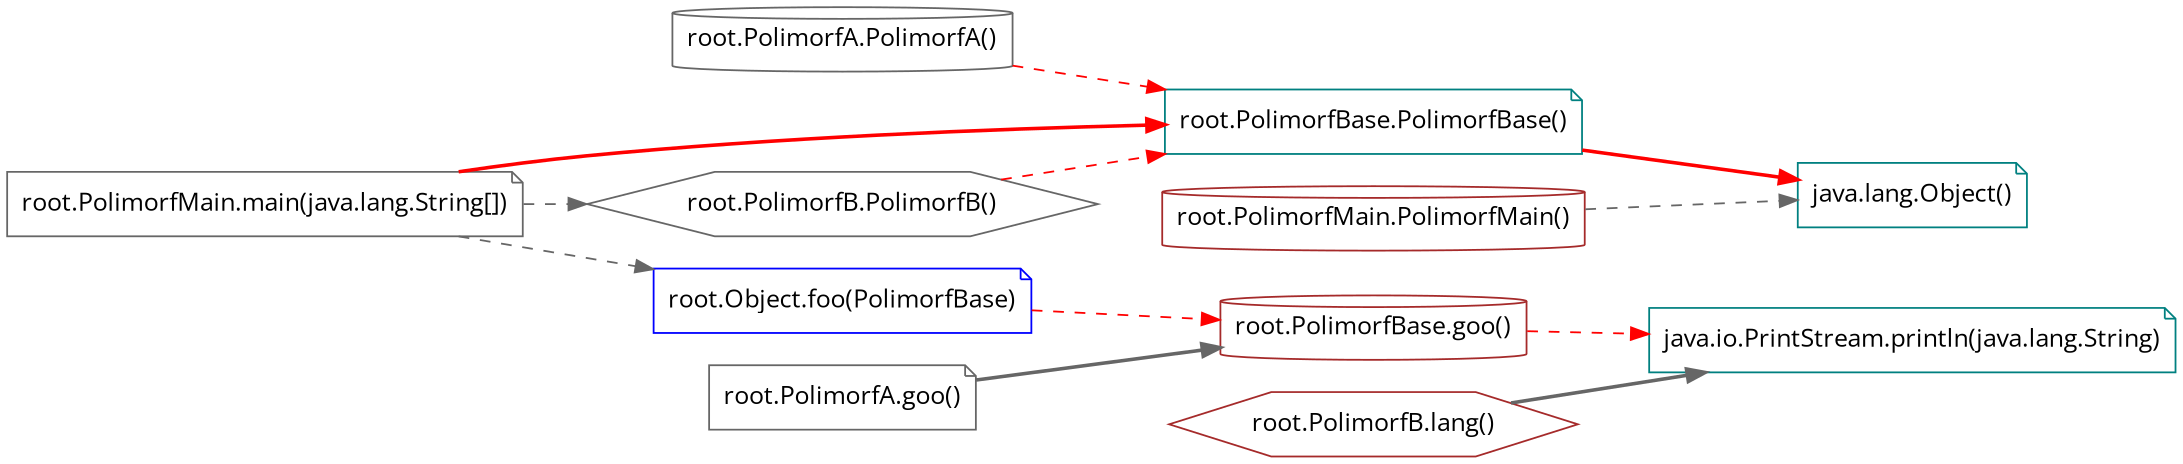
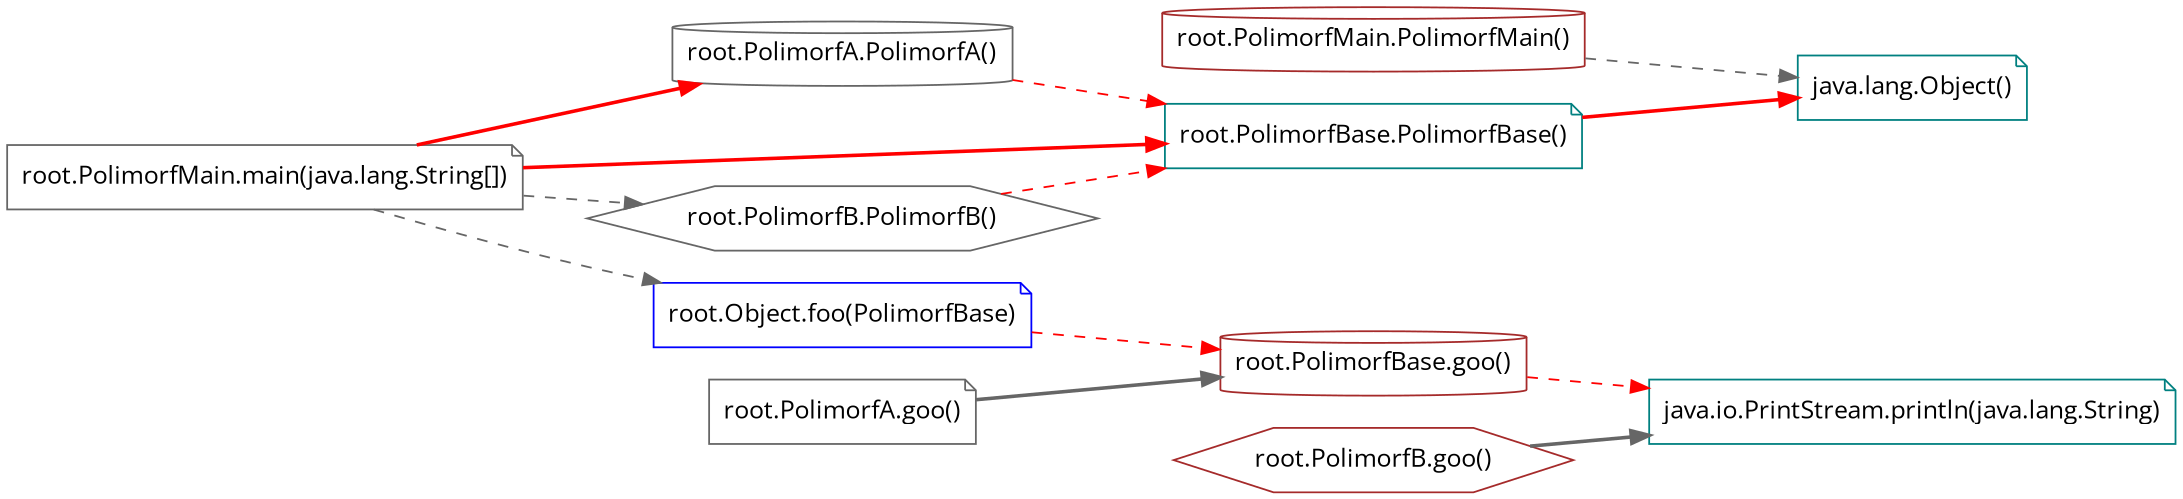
none -> (549, 117)
(1373, 424) -> (1373, 460)
